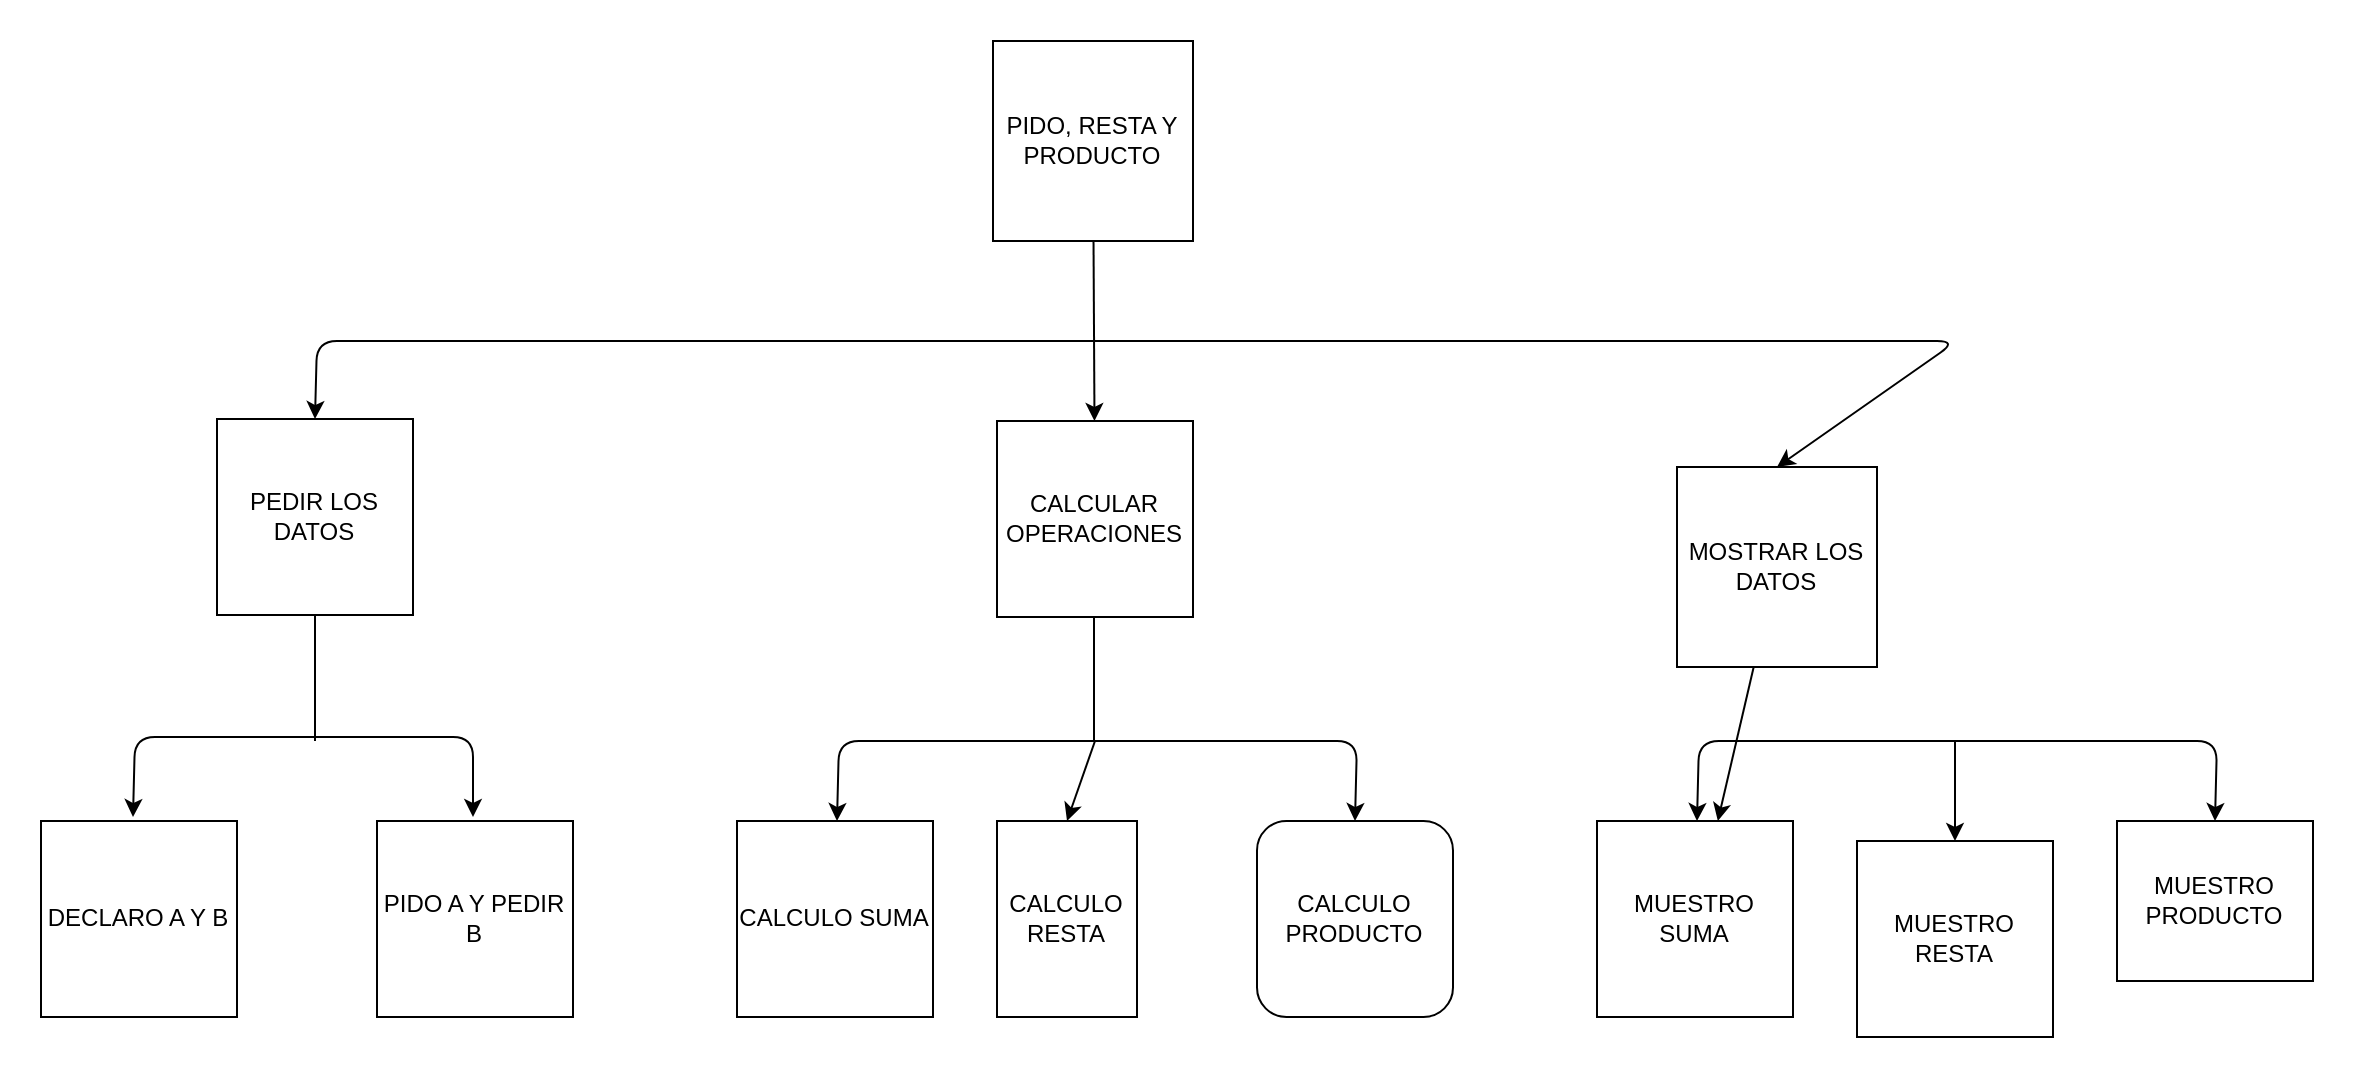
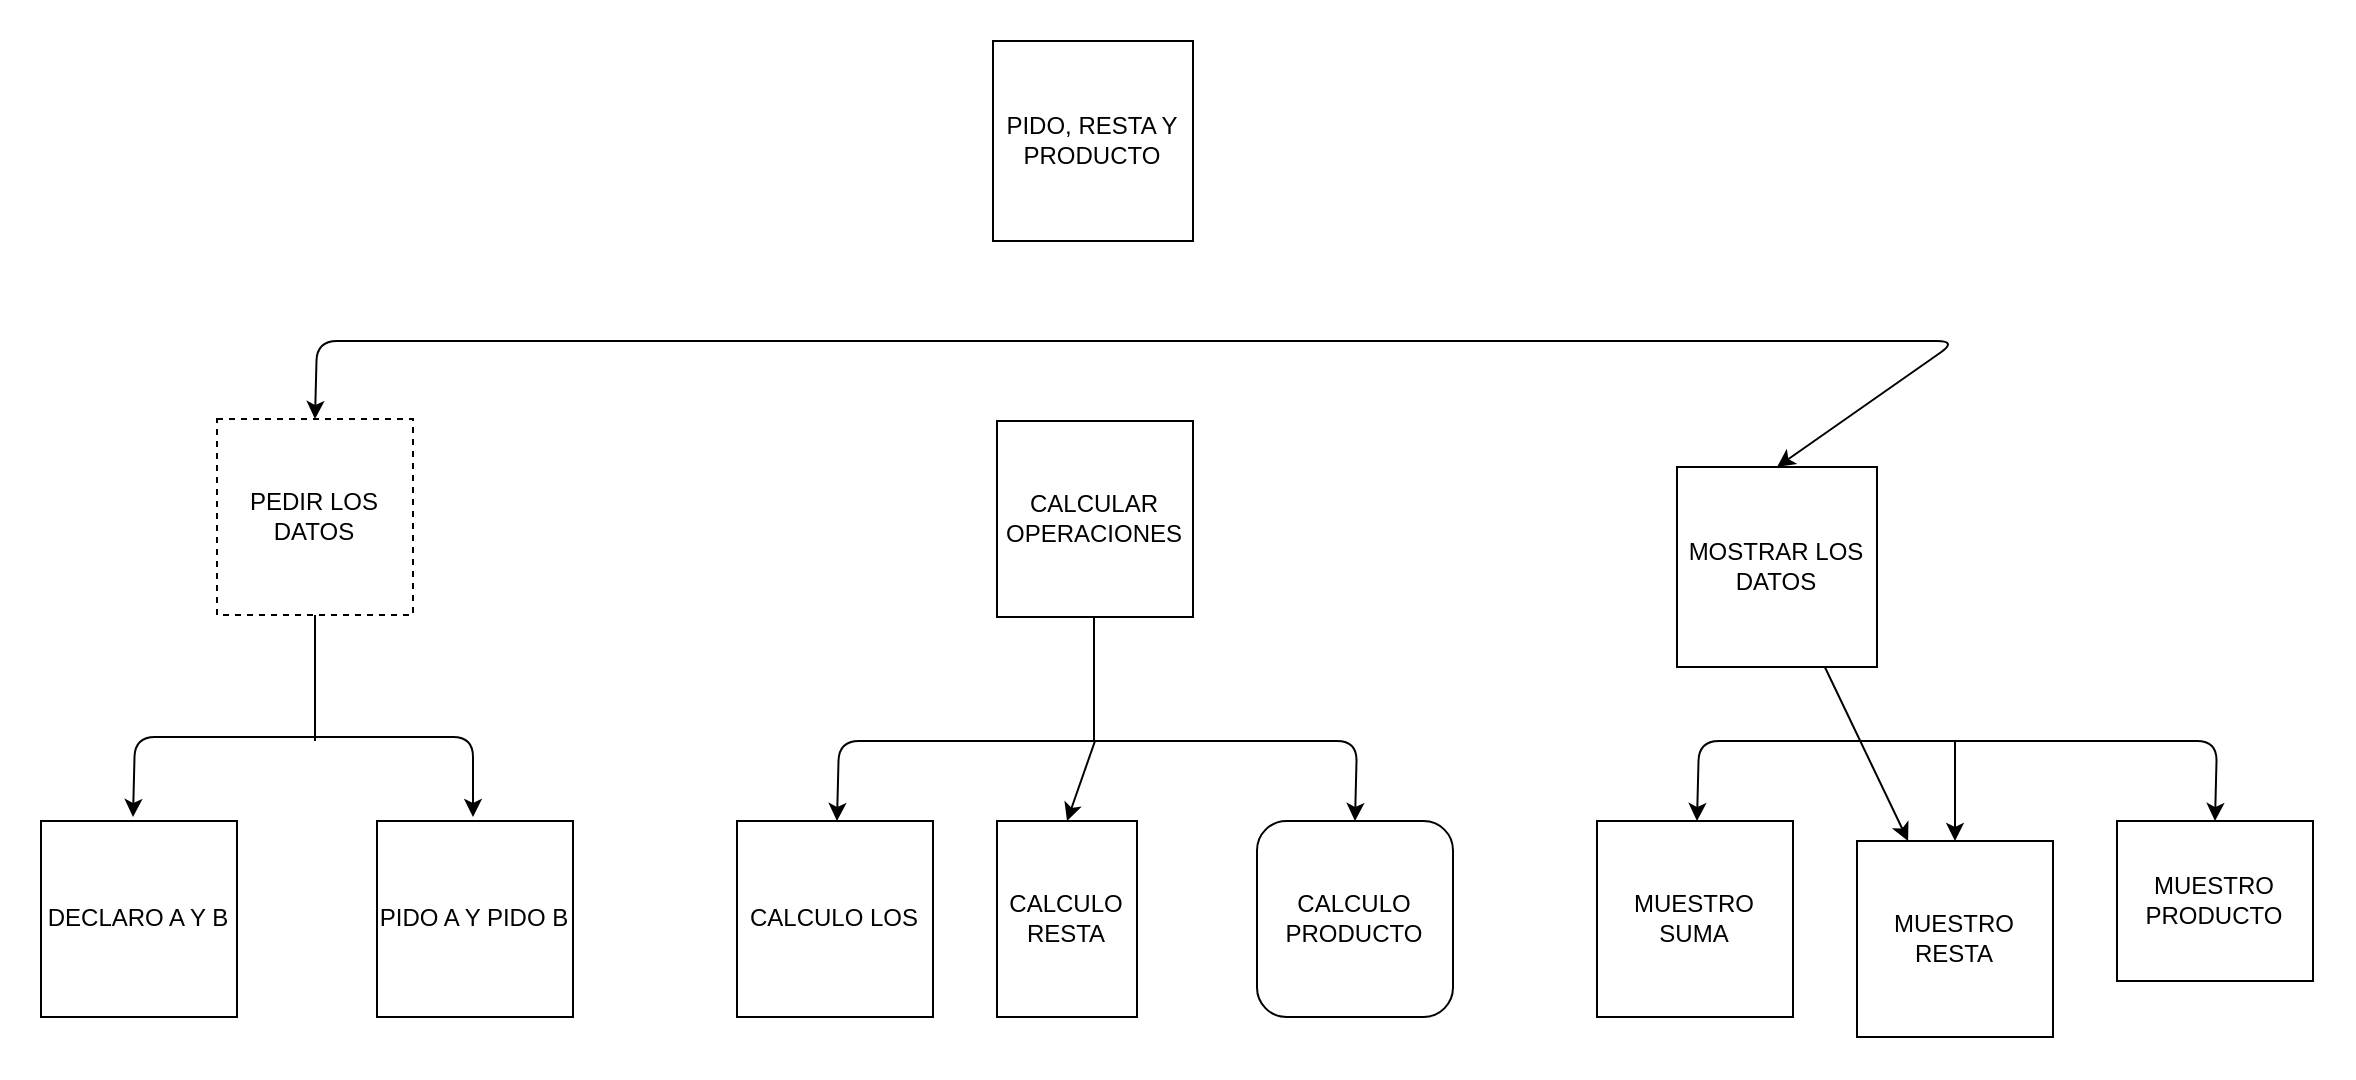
(1094, 324) -> none
(315, 517) -> (315, 517)
(1737, 737) -> (1864, 748)
(475, 919) -> (475, 919)
(835, 919) -> (835, 919)
